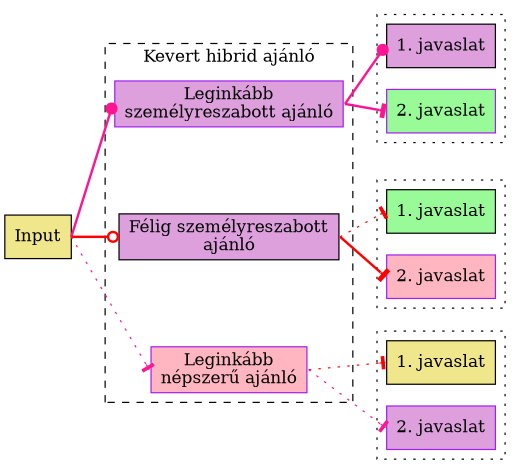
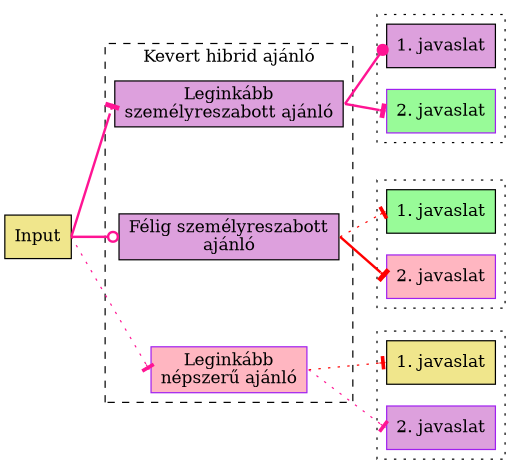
(229, 104) -> (229, 104)
(91, 175) -> (91, 175)
(90, 237) -> (90, 237)
